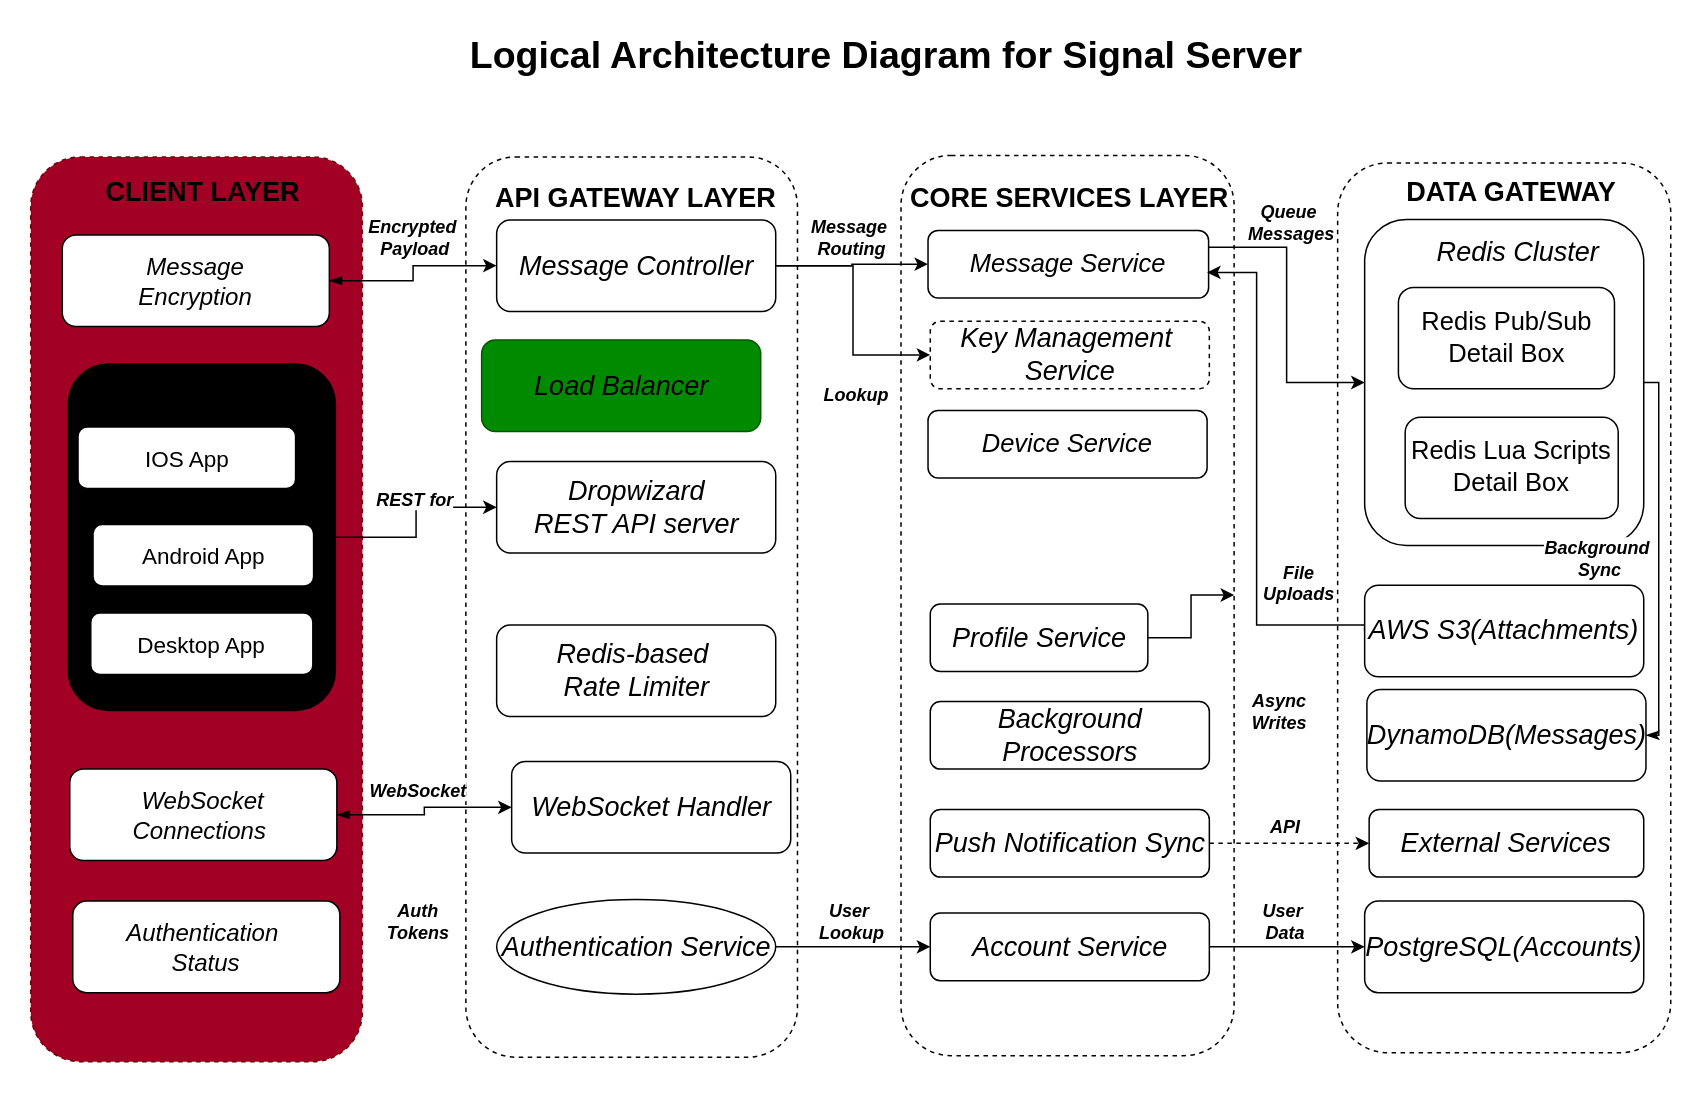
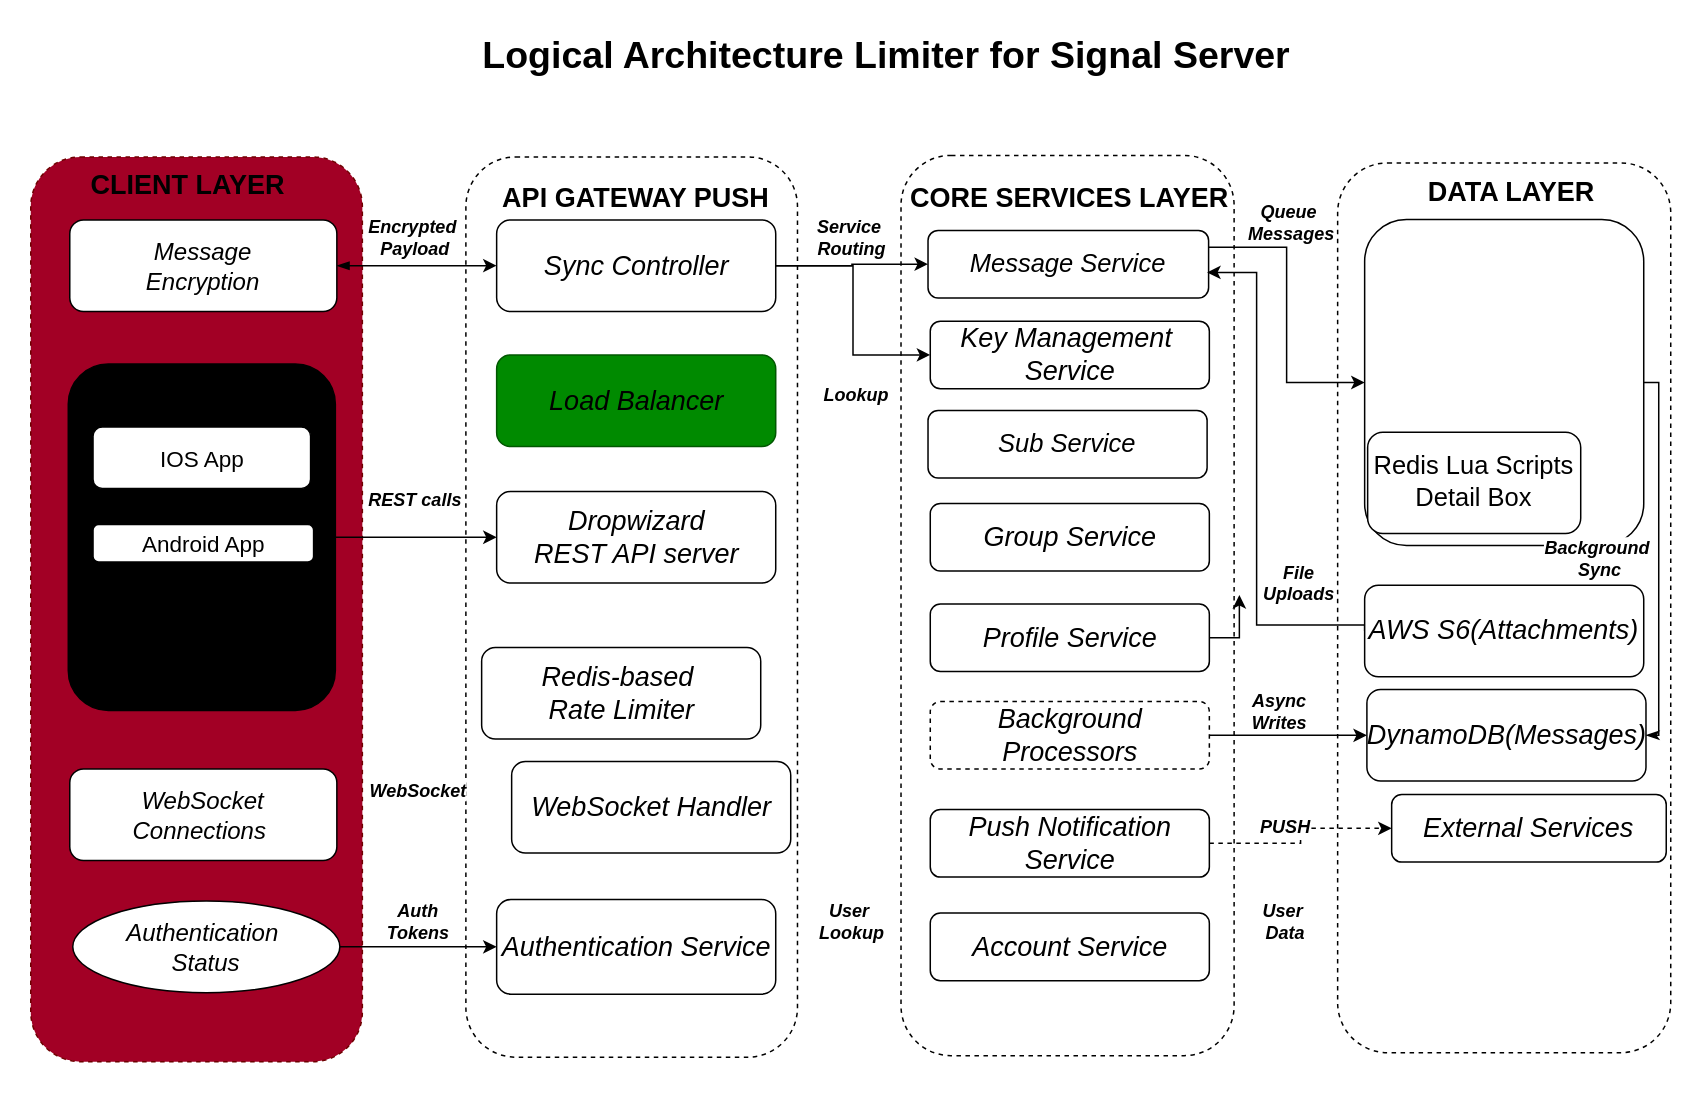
(887, 53) -> (887, 53)
(203, 192) -> (188, 185)
(1511, 193) -> (1511, 193)
(636, 199) -> (636, 199)
(852, 238) -> (852, 238)
(1517, 253) -> none
(637, 266) -> (637, 266)
(196, 281) -> (203, 266)
(1506, 338) -> none
(1070, 355) -> (1070, 355)
(621, 386) -> (636, 401)
(1067, 445) -> (1067, 445)
(187, 458) -> (202, 458)
(1511, 468) -> (1474, 483)
(416, 500) -> (416, 500)
(636, 507) -> (636, 537)
none -> (1070, 537)
(203, 555) -> (203, 543)
(1504, 631) -> (1504, 631)
(1039, 638) -> (1070, 638)
(202, 644) -> none
(636, 671) -> (621, 693)
(1070, 735) -> (1070, 735)
none -> (1282, 735)
(424, 810) -> none
(1286, 827) -> (1286, 827)
(1506, 843) -> (1529, 828)
(1070, 844) -> (1070, 844)
(206, 947) -> (206, 947)
none -> (413, 947)
(636, 947) -> (636, 947)
(848, 947) -> none
(1281, 947) -> none
(1504, 947) -> none
